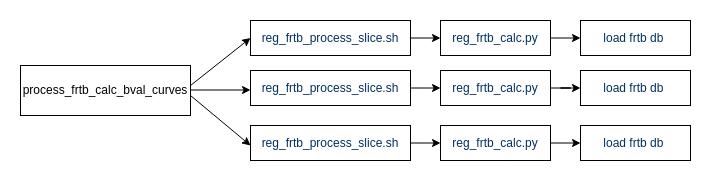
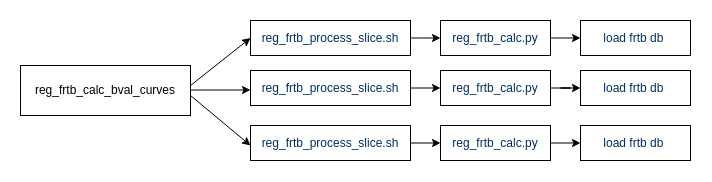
(106, 91) -> (106, 91)
